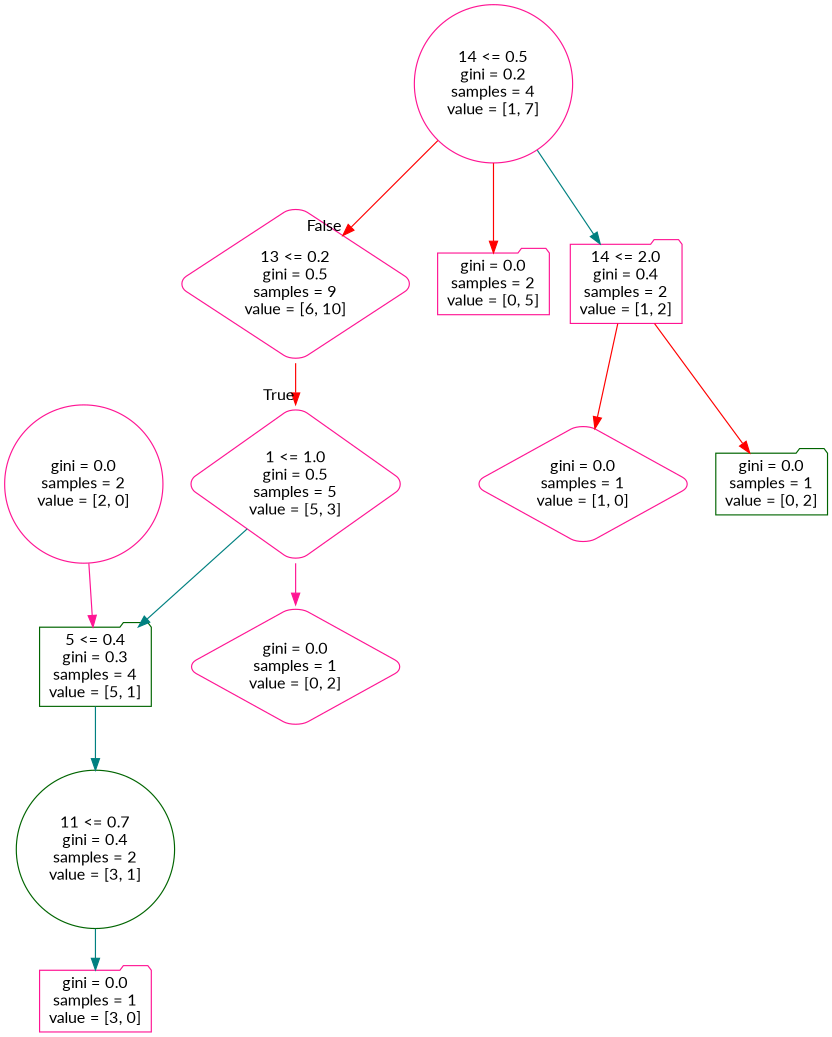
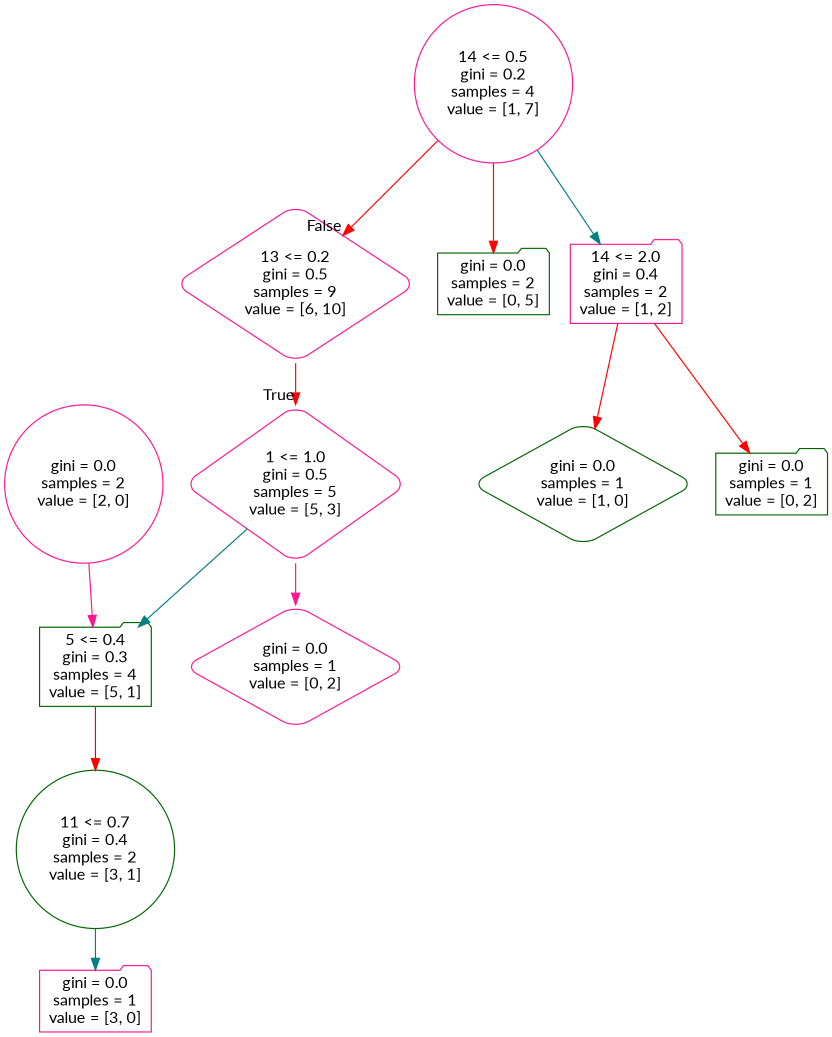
(493, 284) -> (493, 284)
(583, 484) -> (583, 484)
(95, 732) -> (95, 732)
